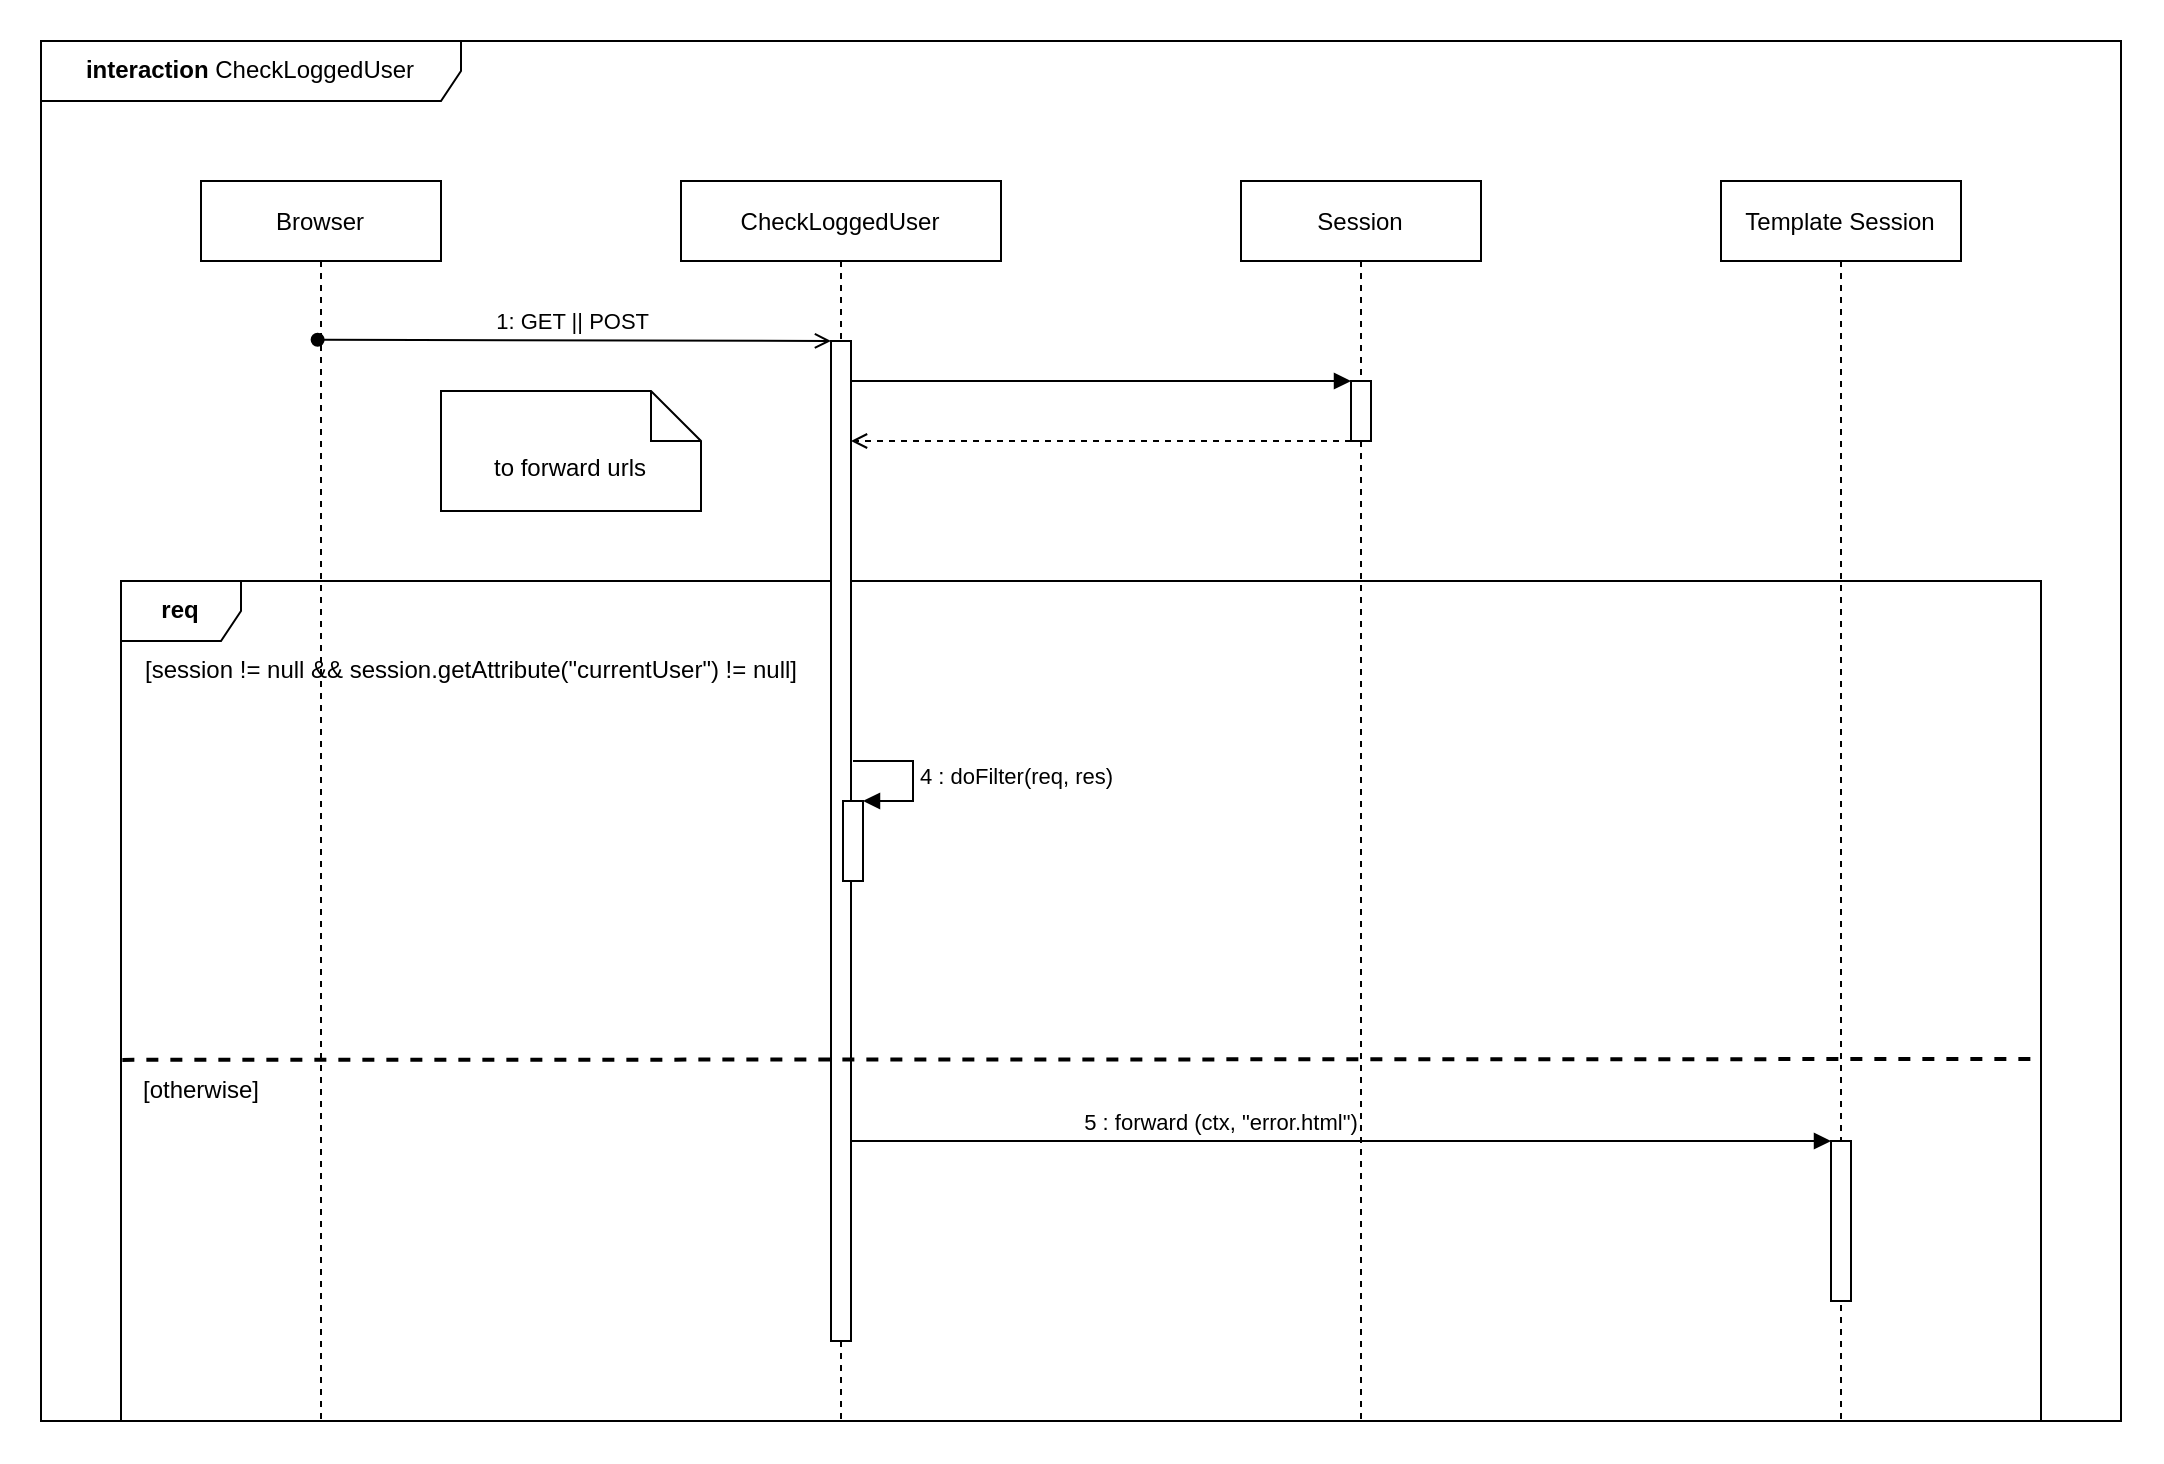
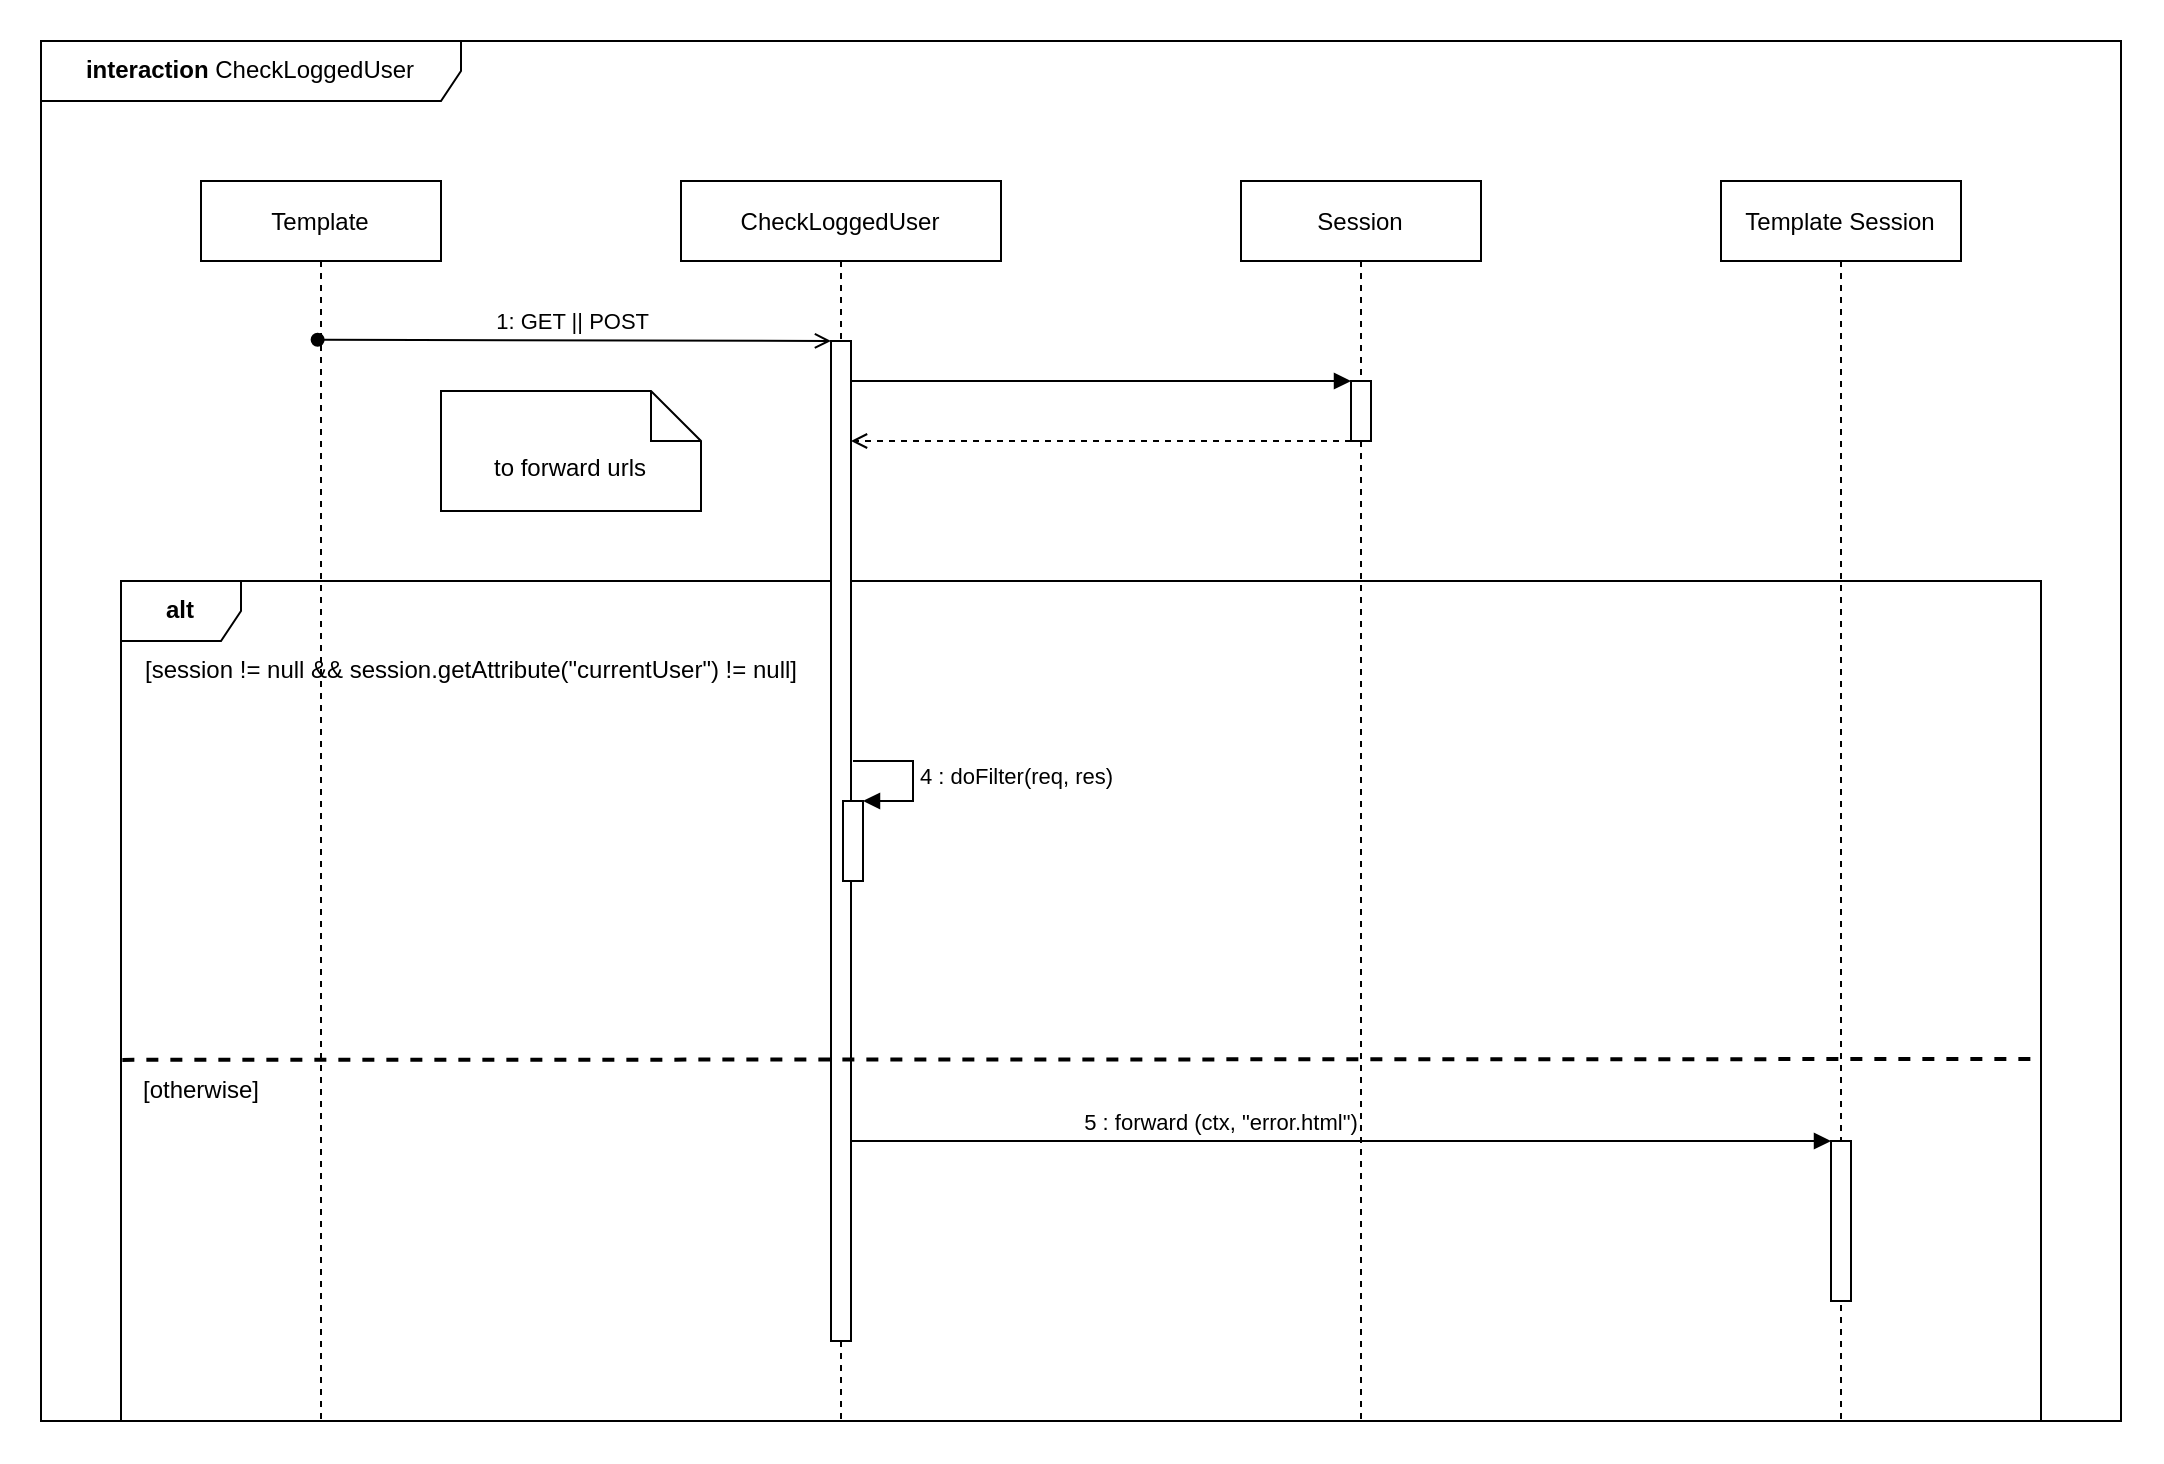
(320, 222) -> (320, 222)
(181, 611) -> (181, 611)
